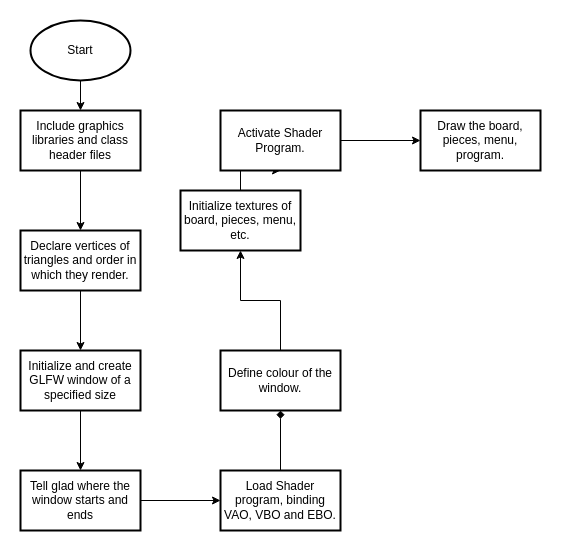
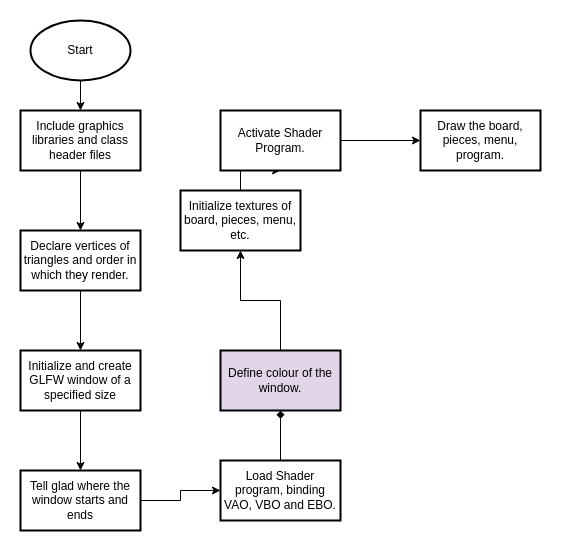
(281, 381) -> (281, 381)
(281, 501) -> (281, 491)
